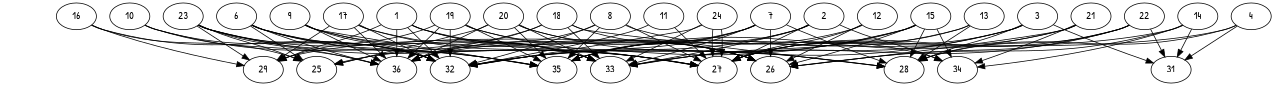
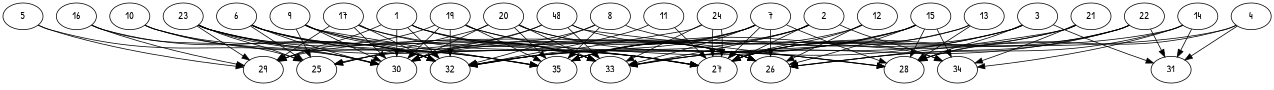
none -> (23, 16)
(557, 16) -> (557, 16)
none -> (302, 40)
(660, 41) -> (747, 40)
(397, 70) -> (397, 70)
